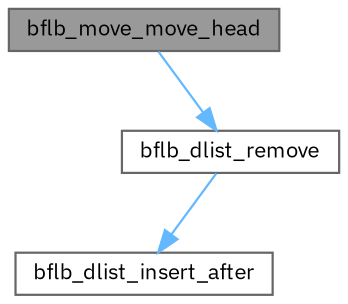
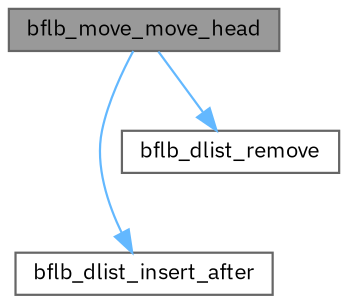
(194, 204) -> (101, 141)
